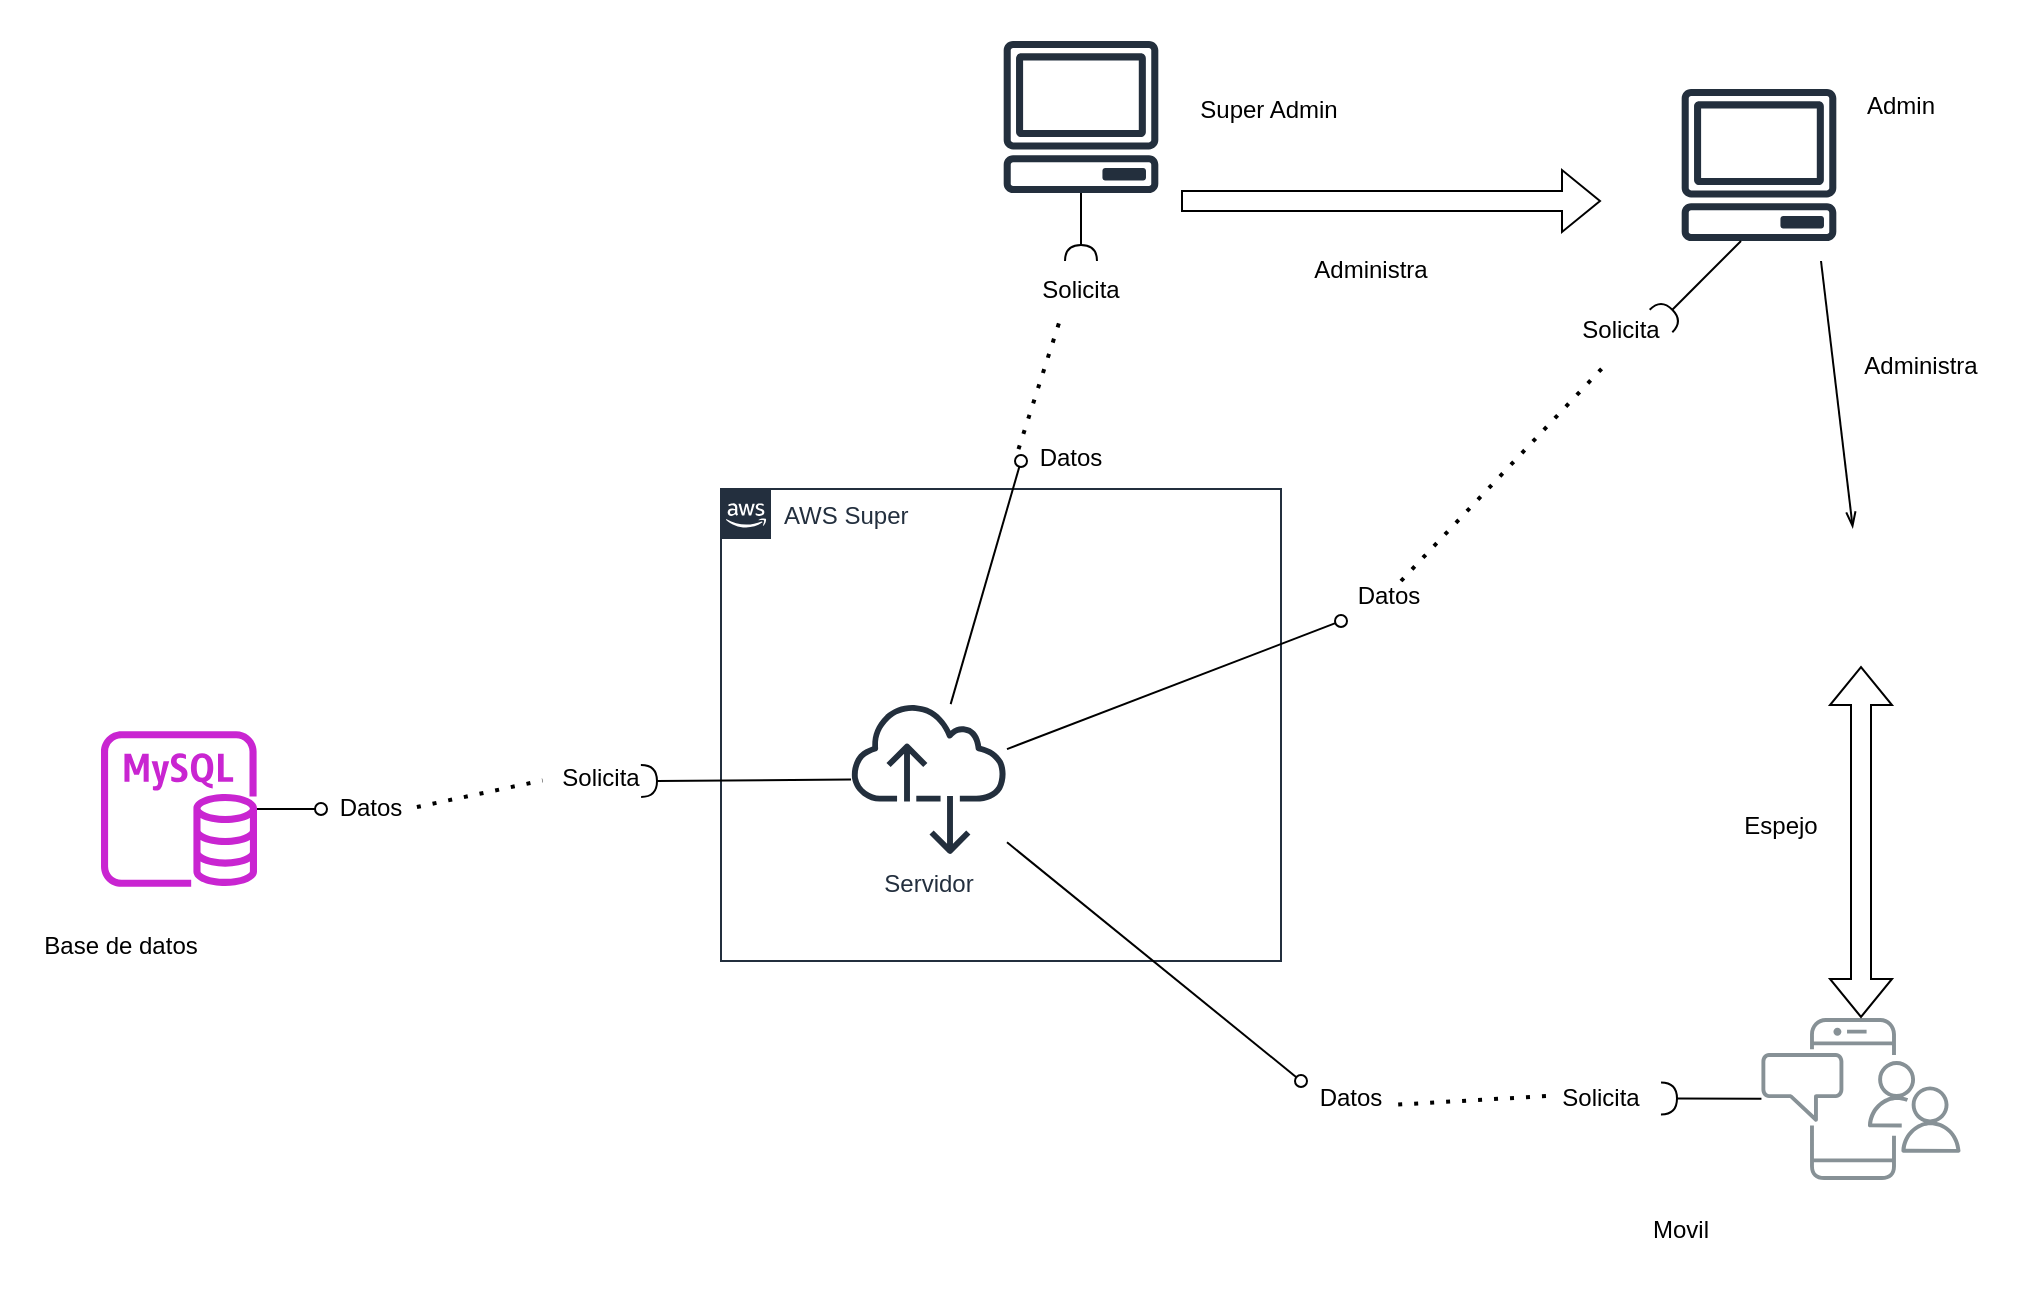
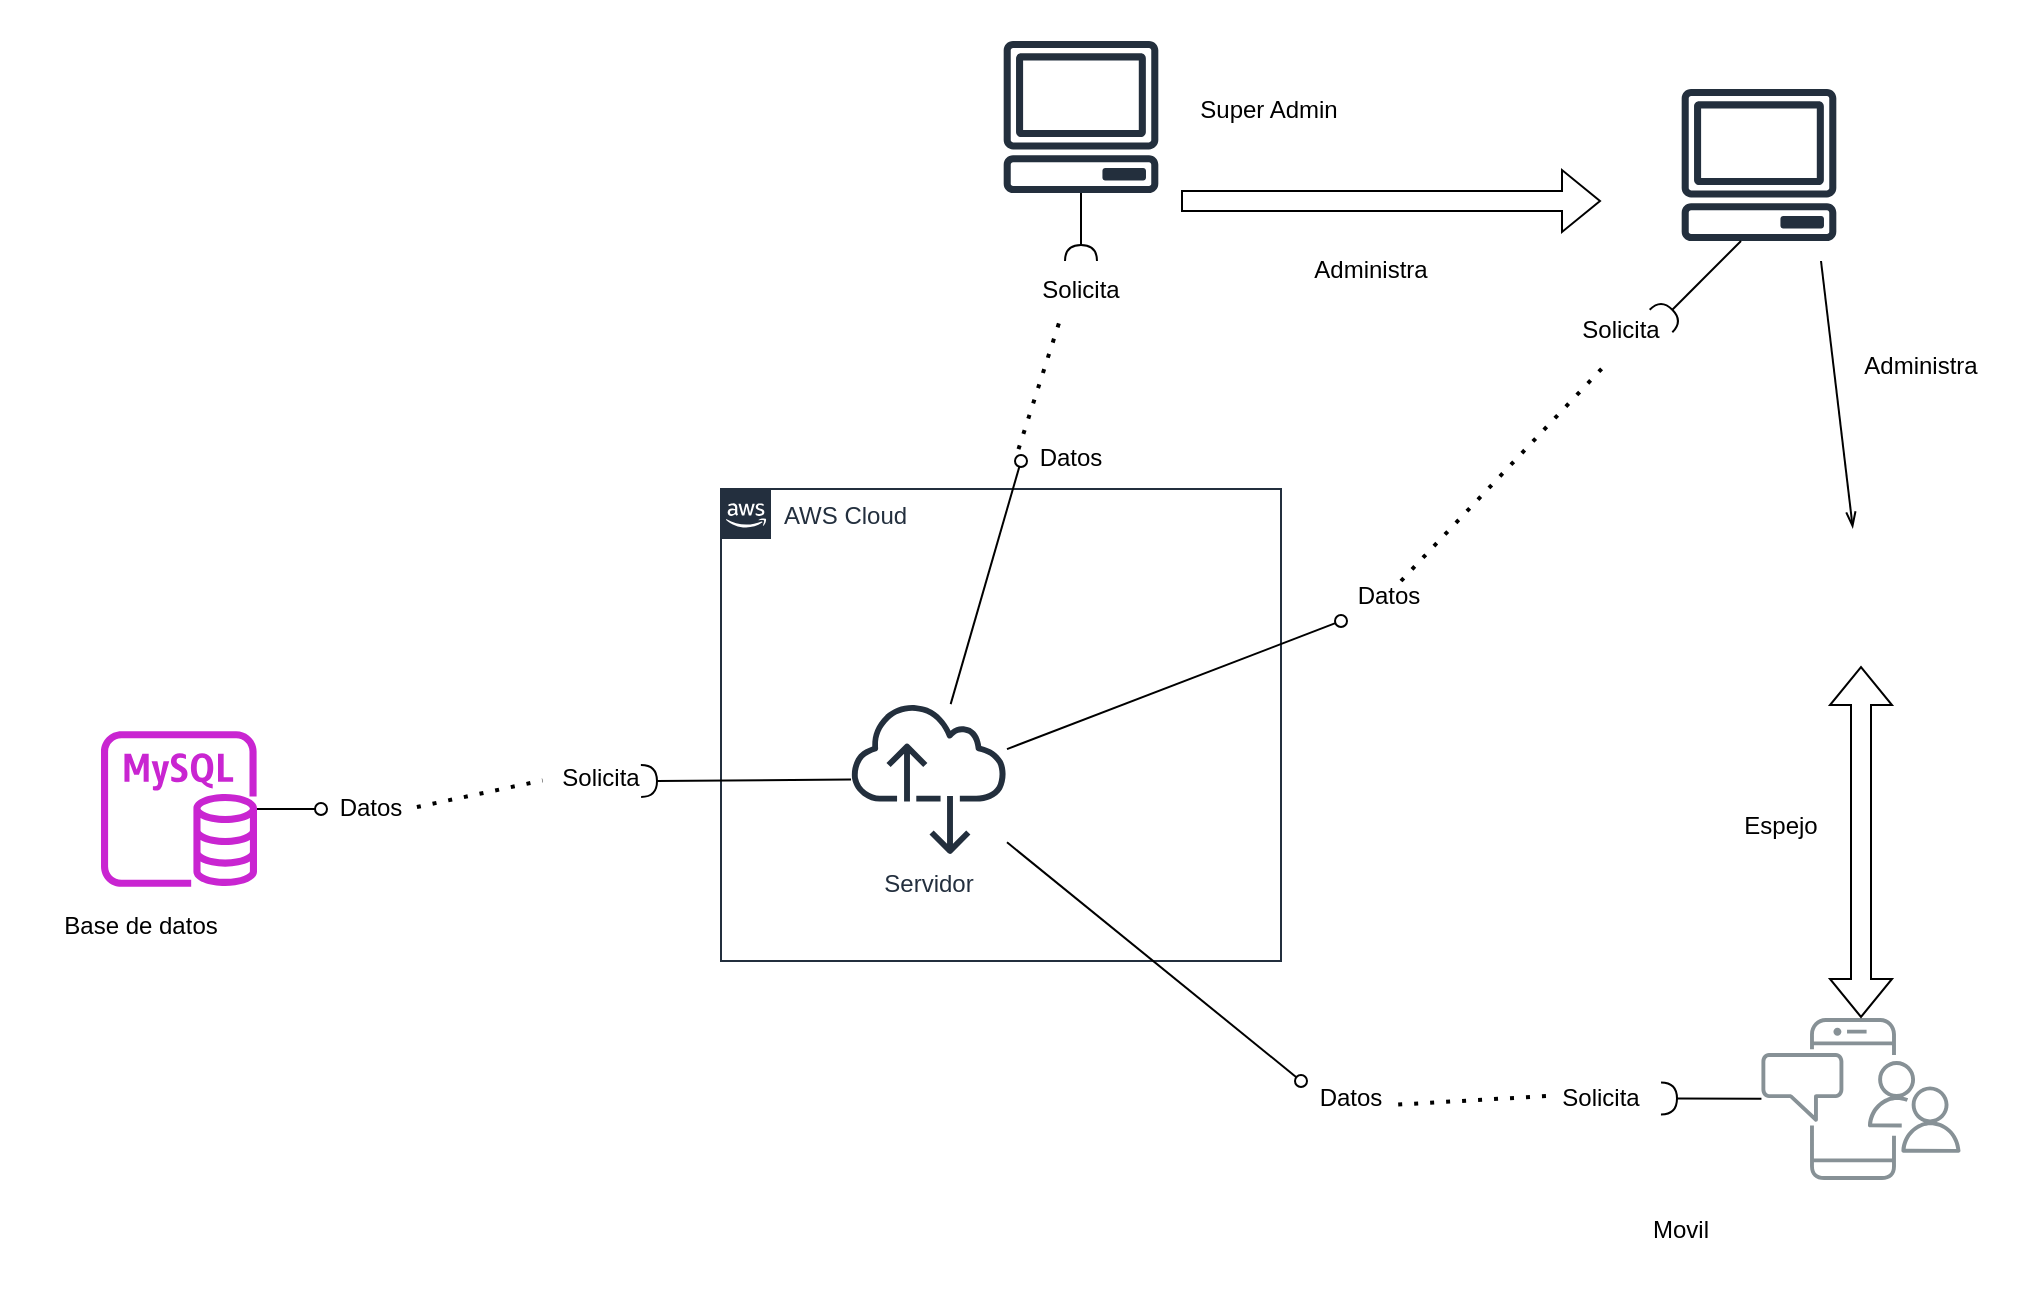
(1901, 107) -> none
(842, 517) -> (839, 517)
(121, 947) -> (141, 927)
